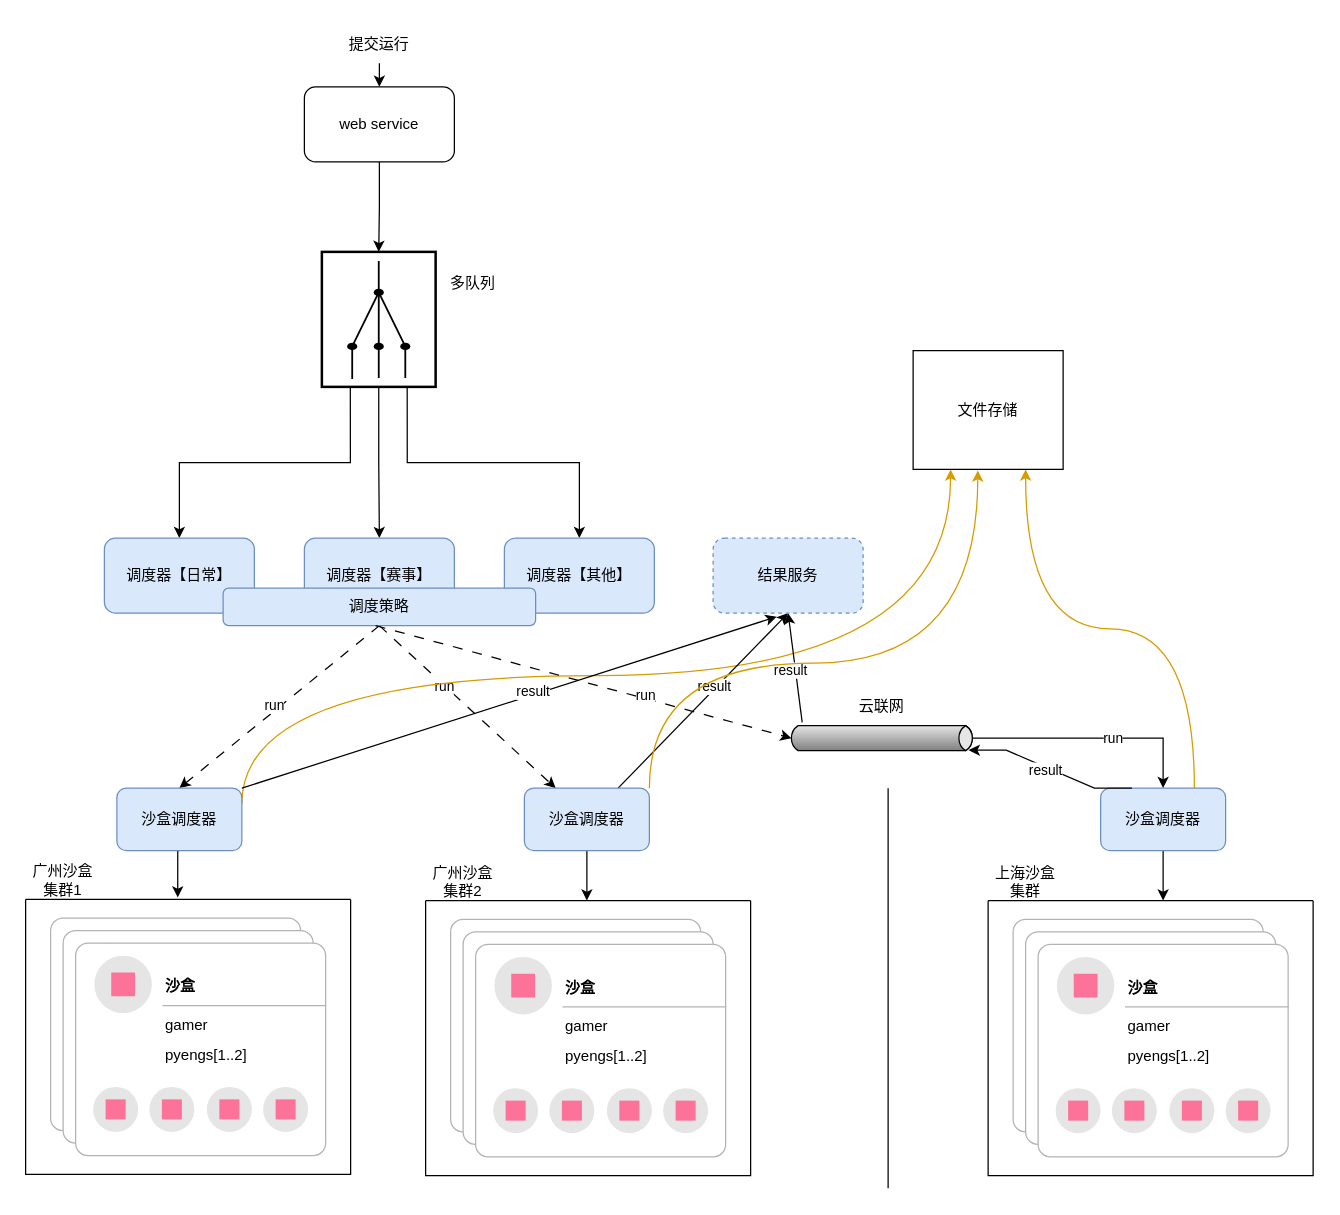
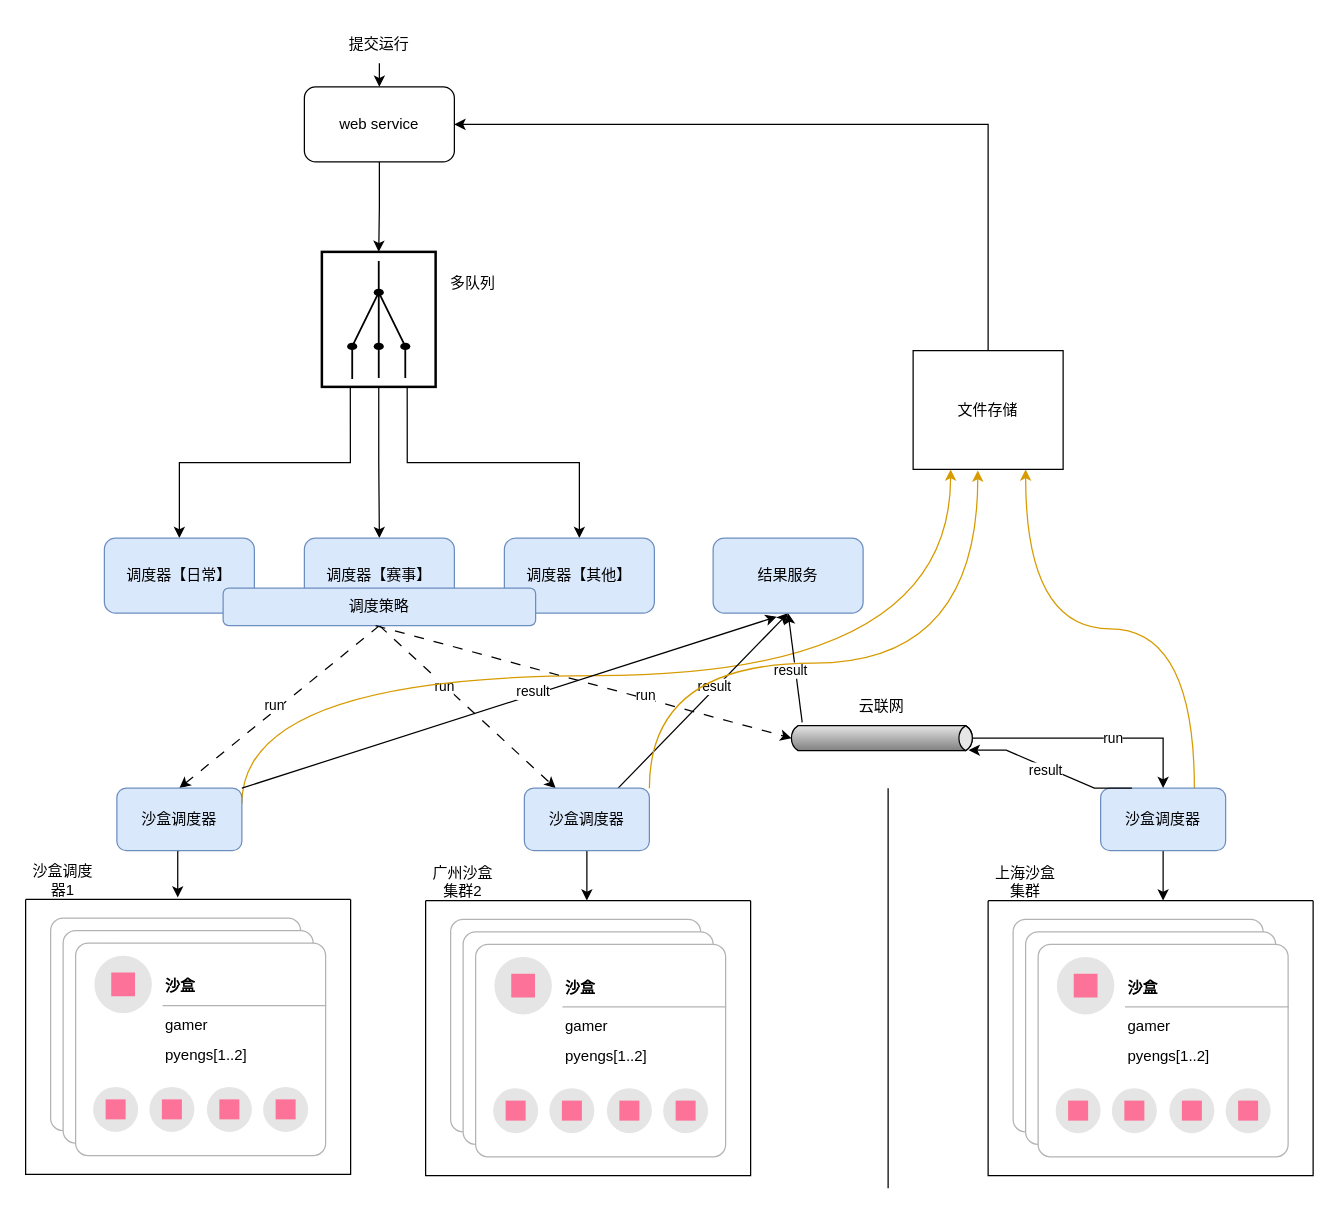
none -> (839, 124)
(788, 576) -> (788, 576)
(63, 881) -> (63, 881)
